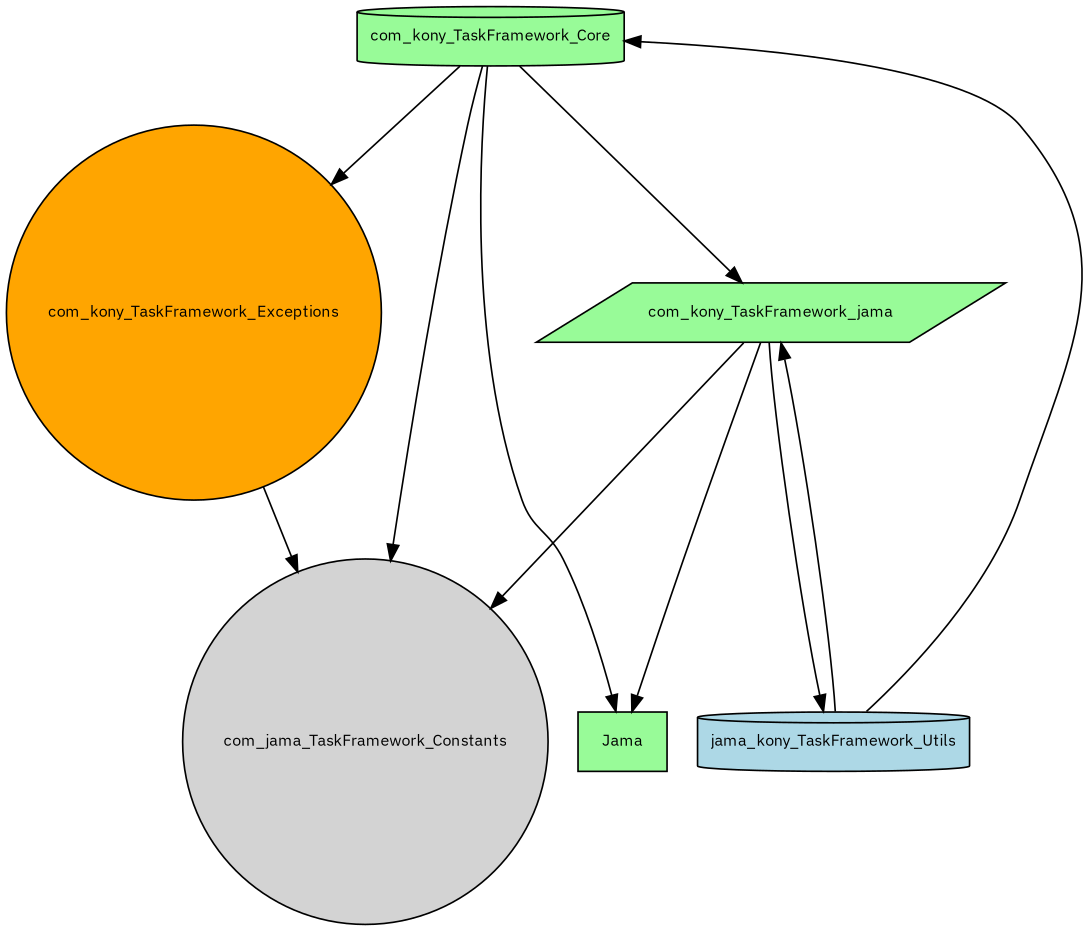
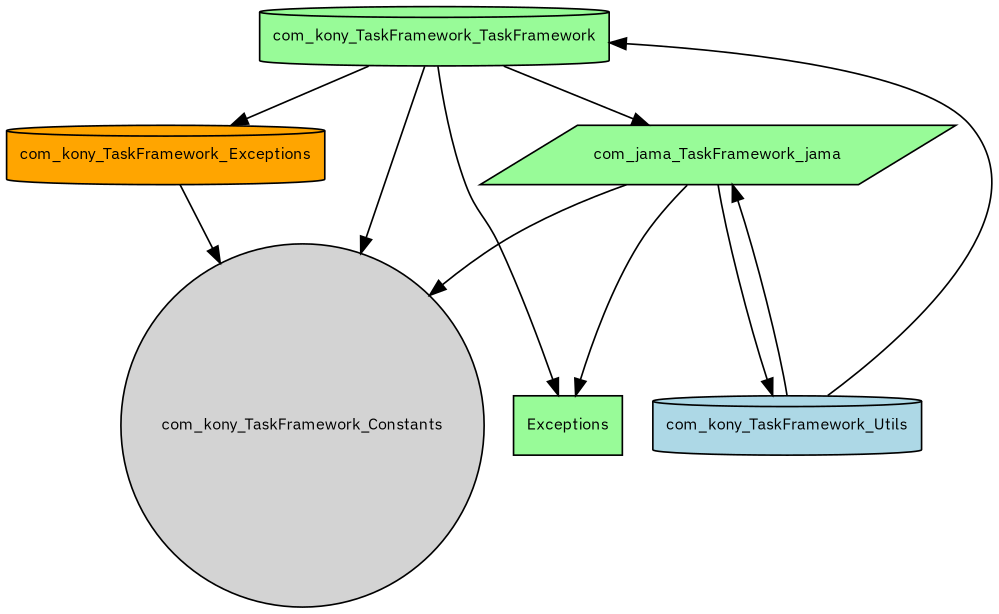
(491, 36) -> (434, 36)
(194, 313) -> (166, 155)
(771, 313) -> (718, 155)
(365, 742) -> (303, 425)
(623, 742) -> (568, 425)
(834, 742) -> (787, 425)
